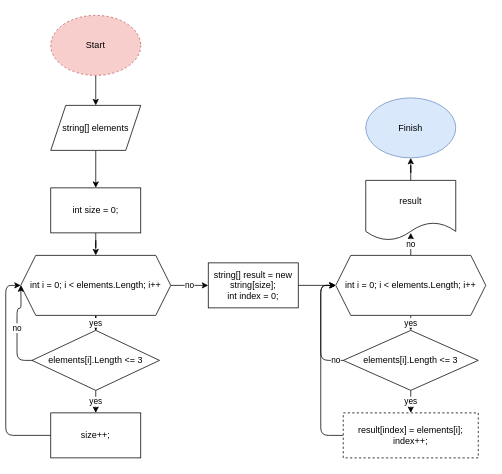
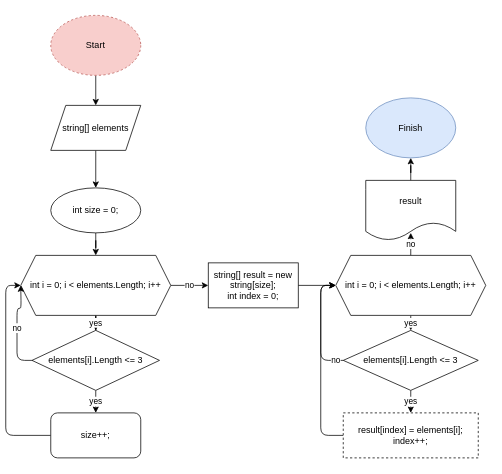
(96, 210) -> (96, 210)
(96, 435) -> (96, 435)
